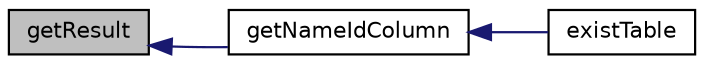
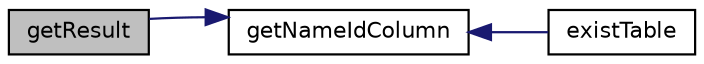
(200, 47) -> (177, 18)
